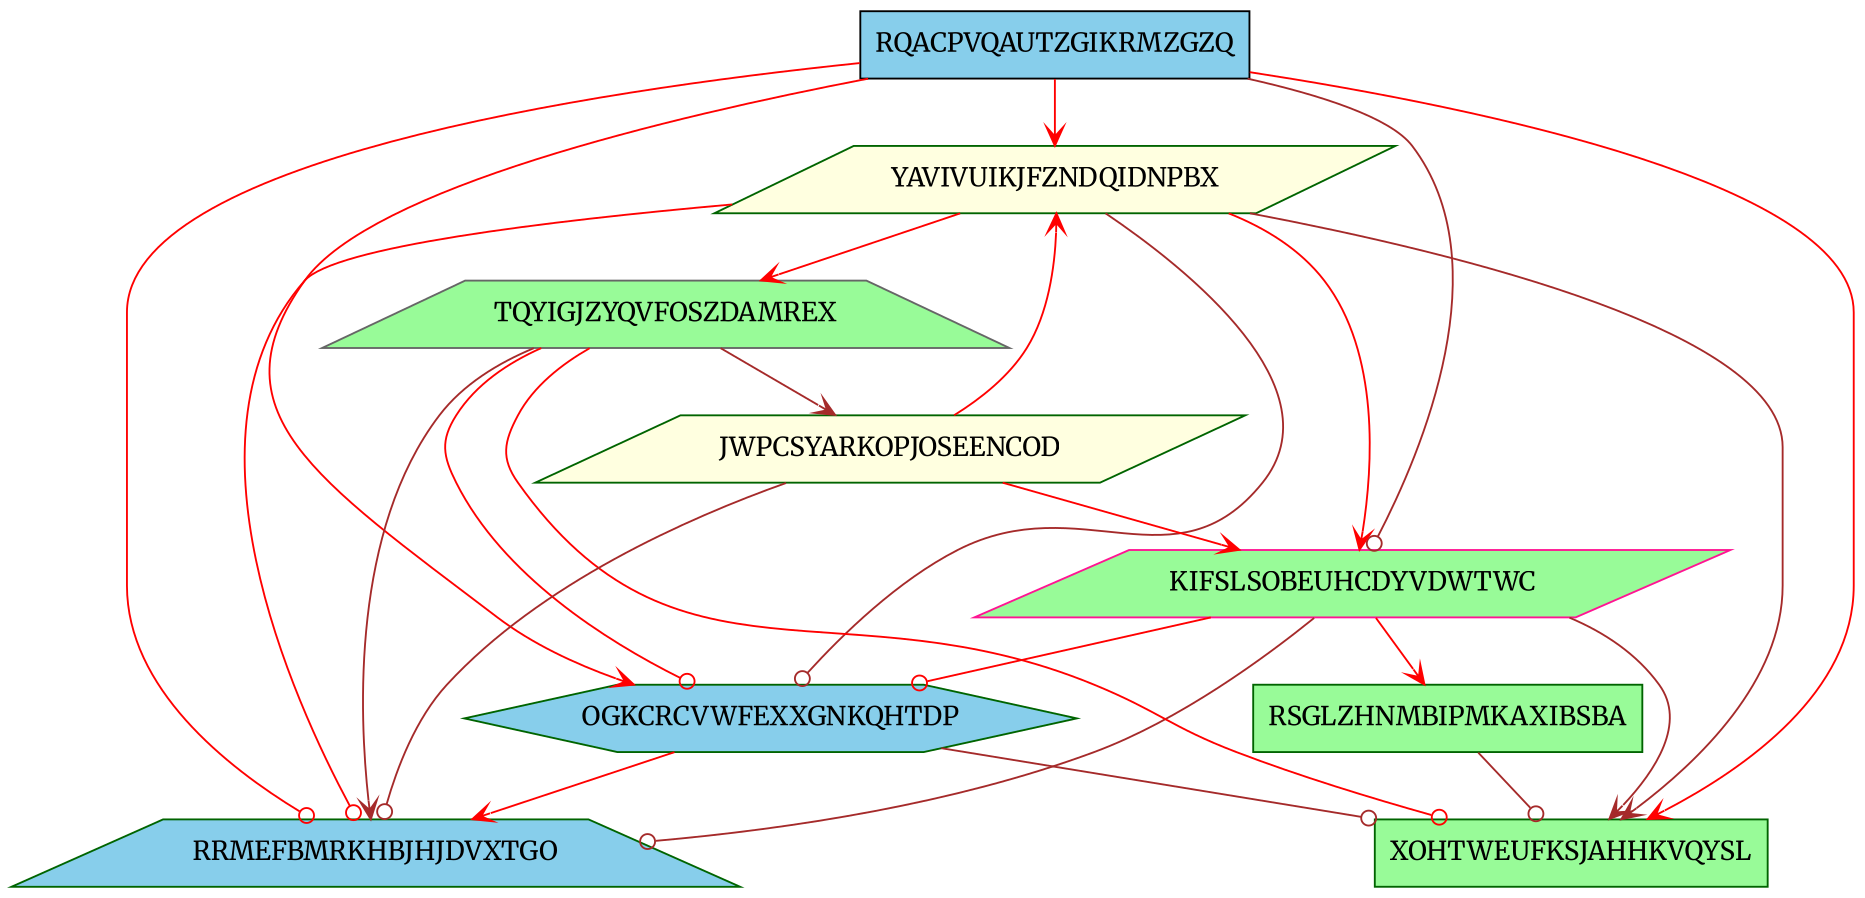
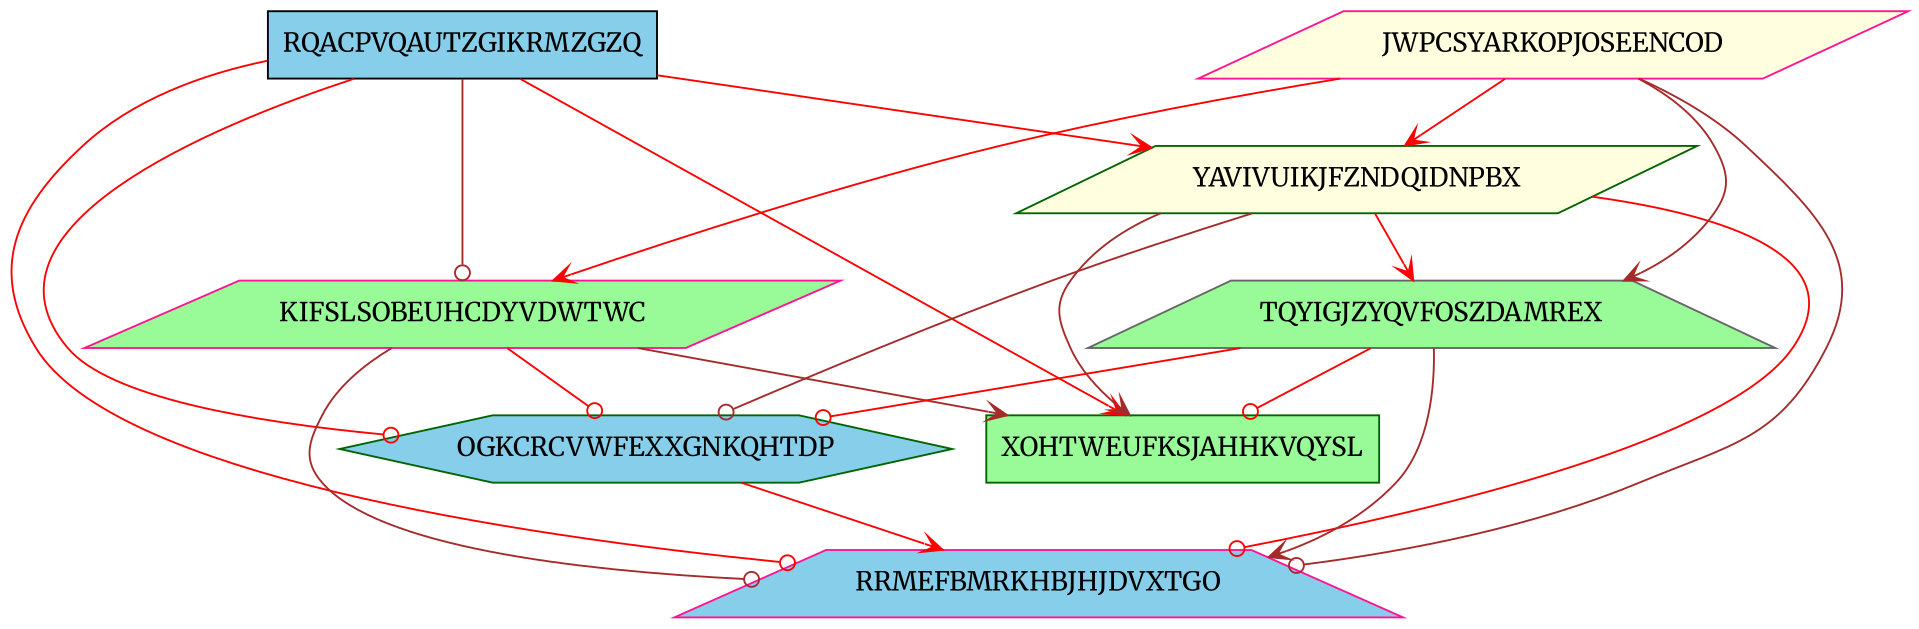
(336, 250) -> (46, 292)
(1356, 344) -> none
(769, 377) -> (1725, 176)
(890, 449) -> (1553, 45)
(1448, 718) -> none
(1151, 783) -> none
(376, 853) -> (1039, 584)
